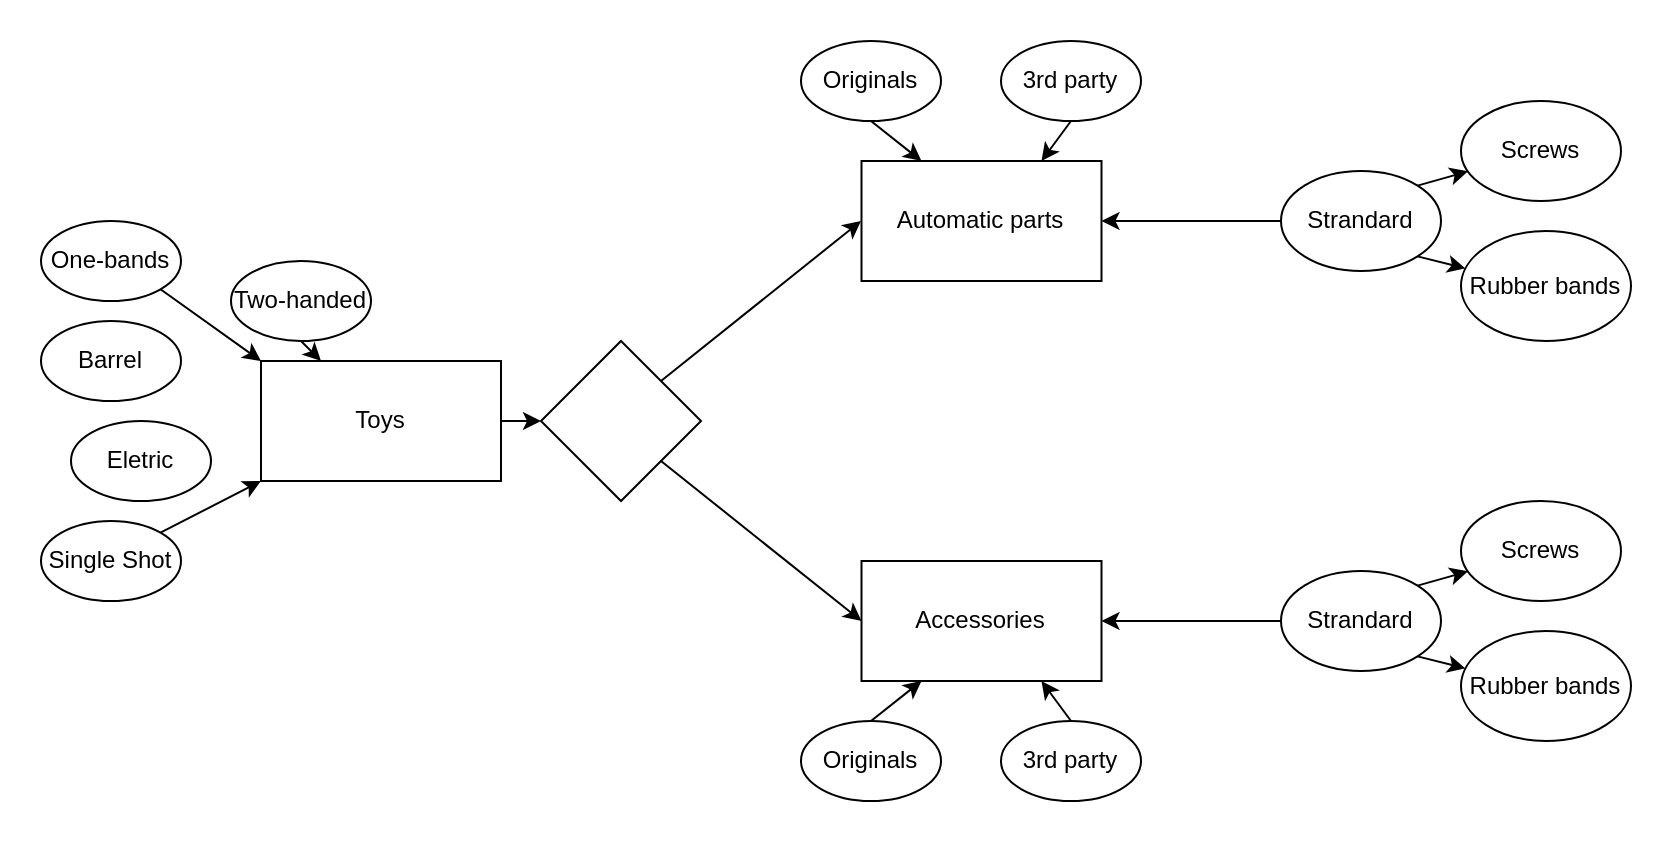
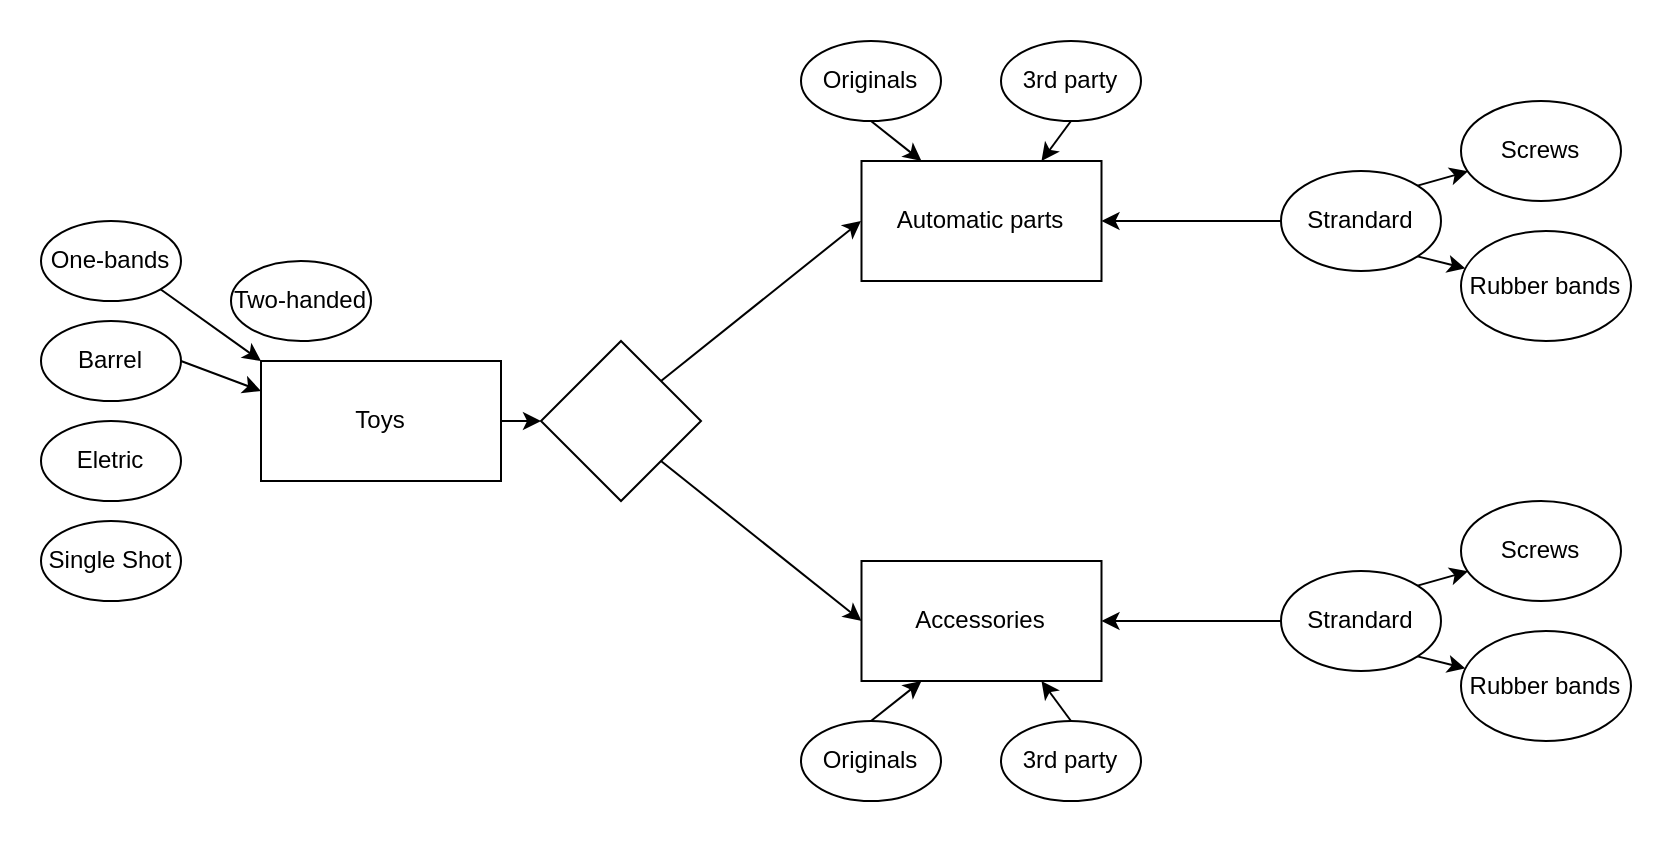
(306, 346) -> none
none -> (215, 374)
(141, 461) -> (111, 461)
(205, 510) -> none
